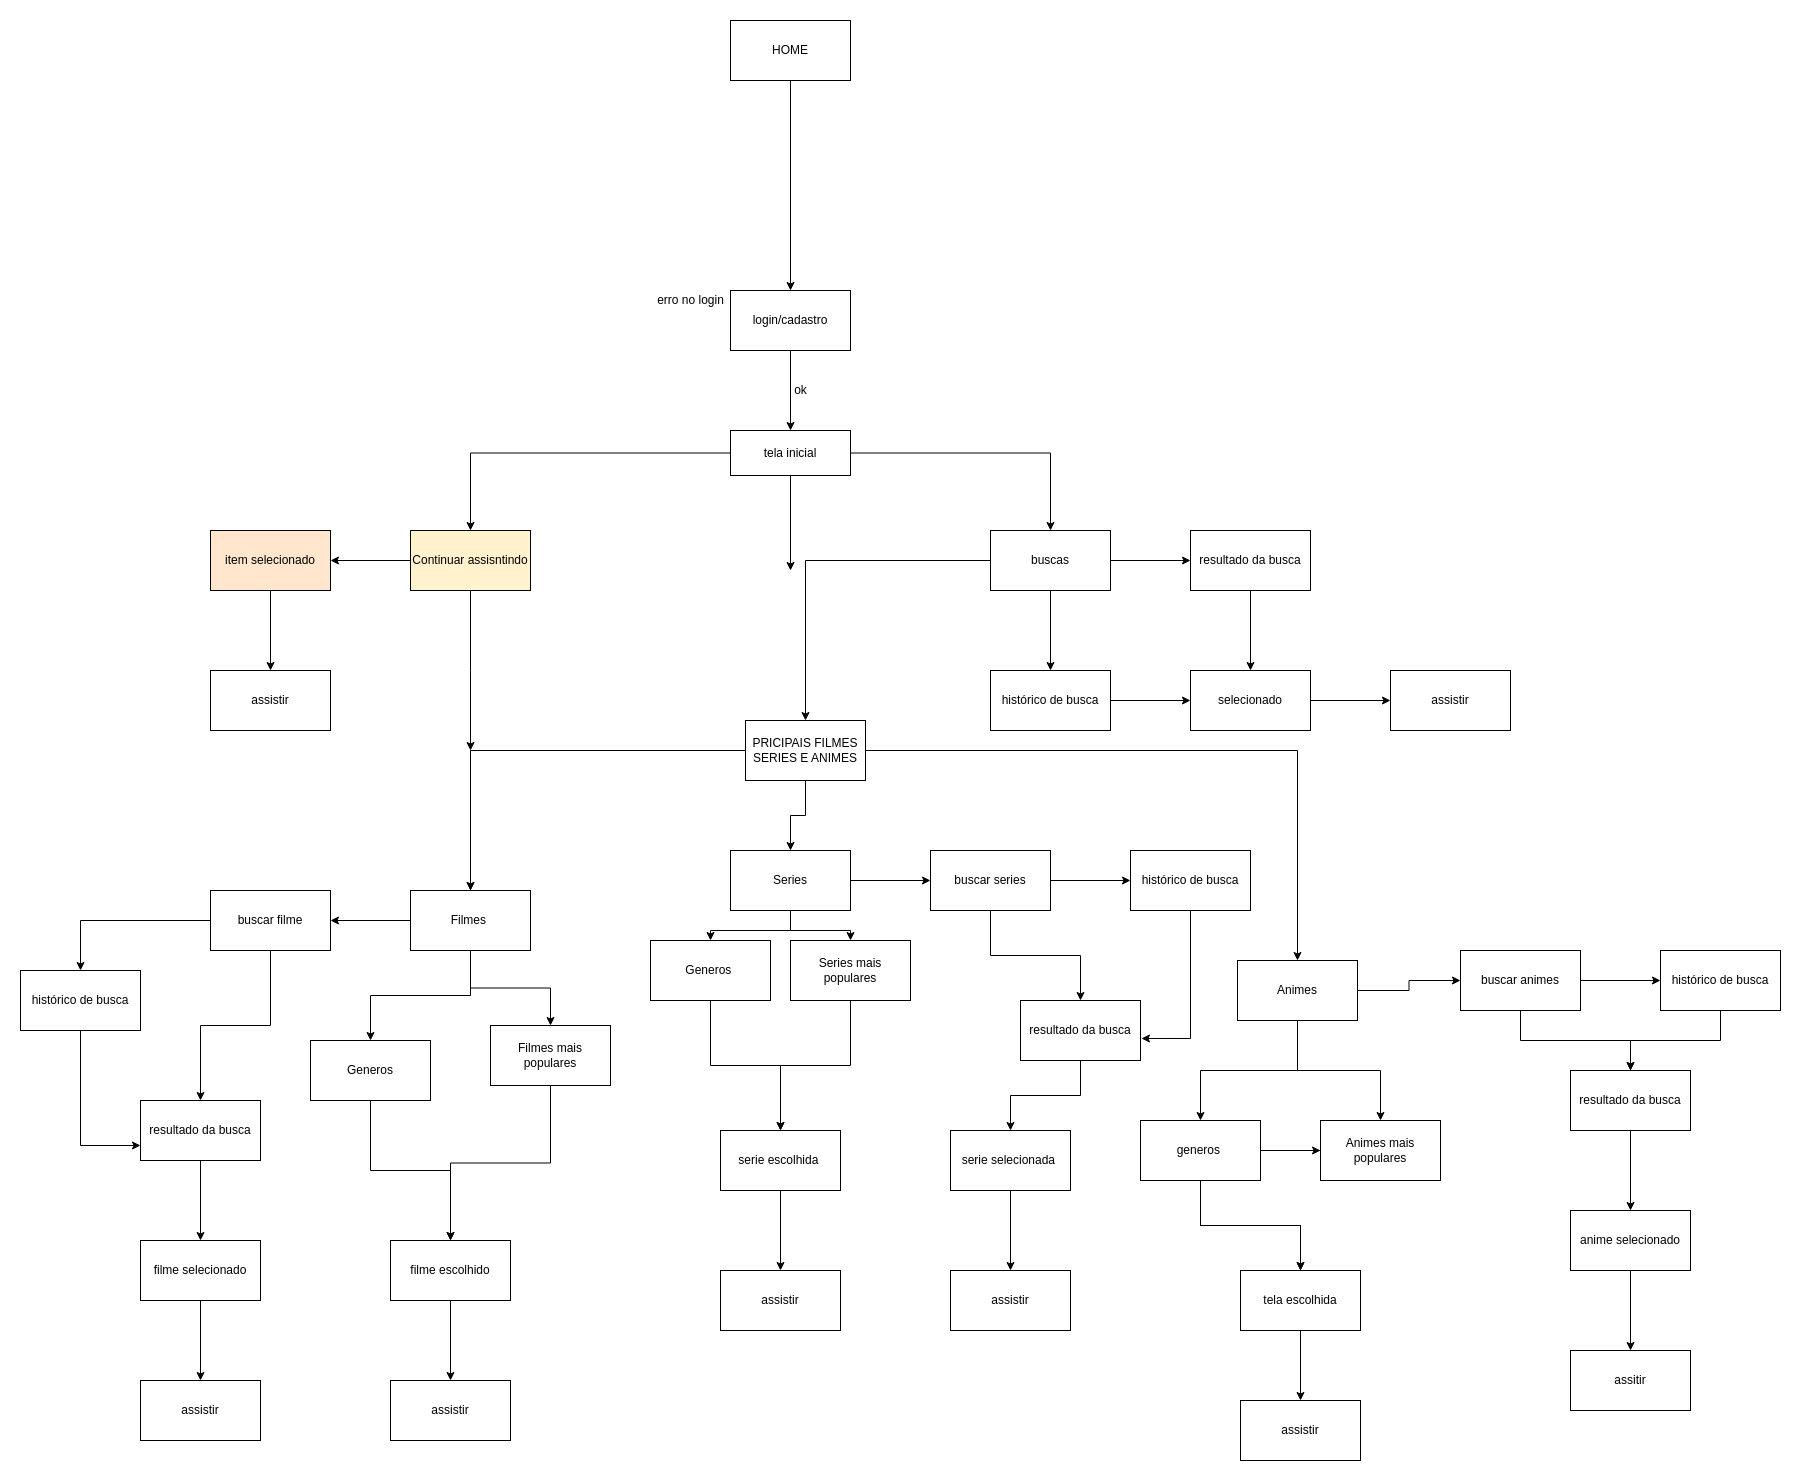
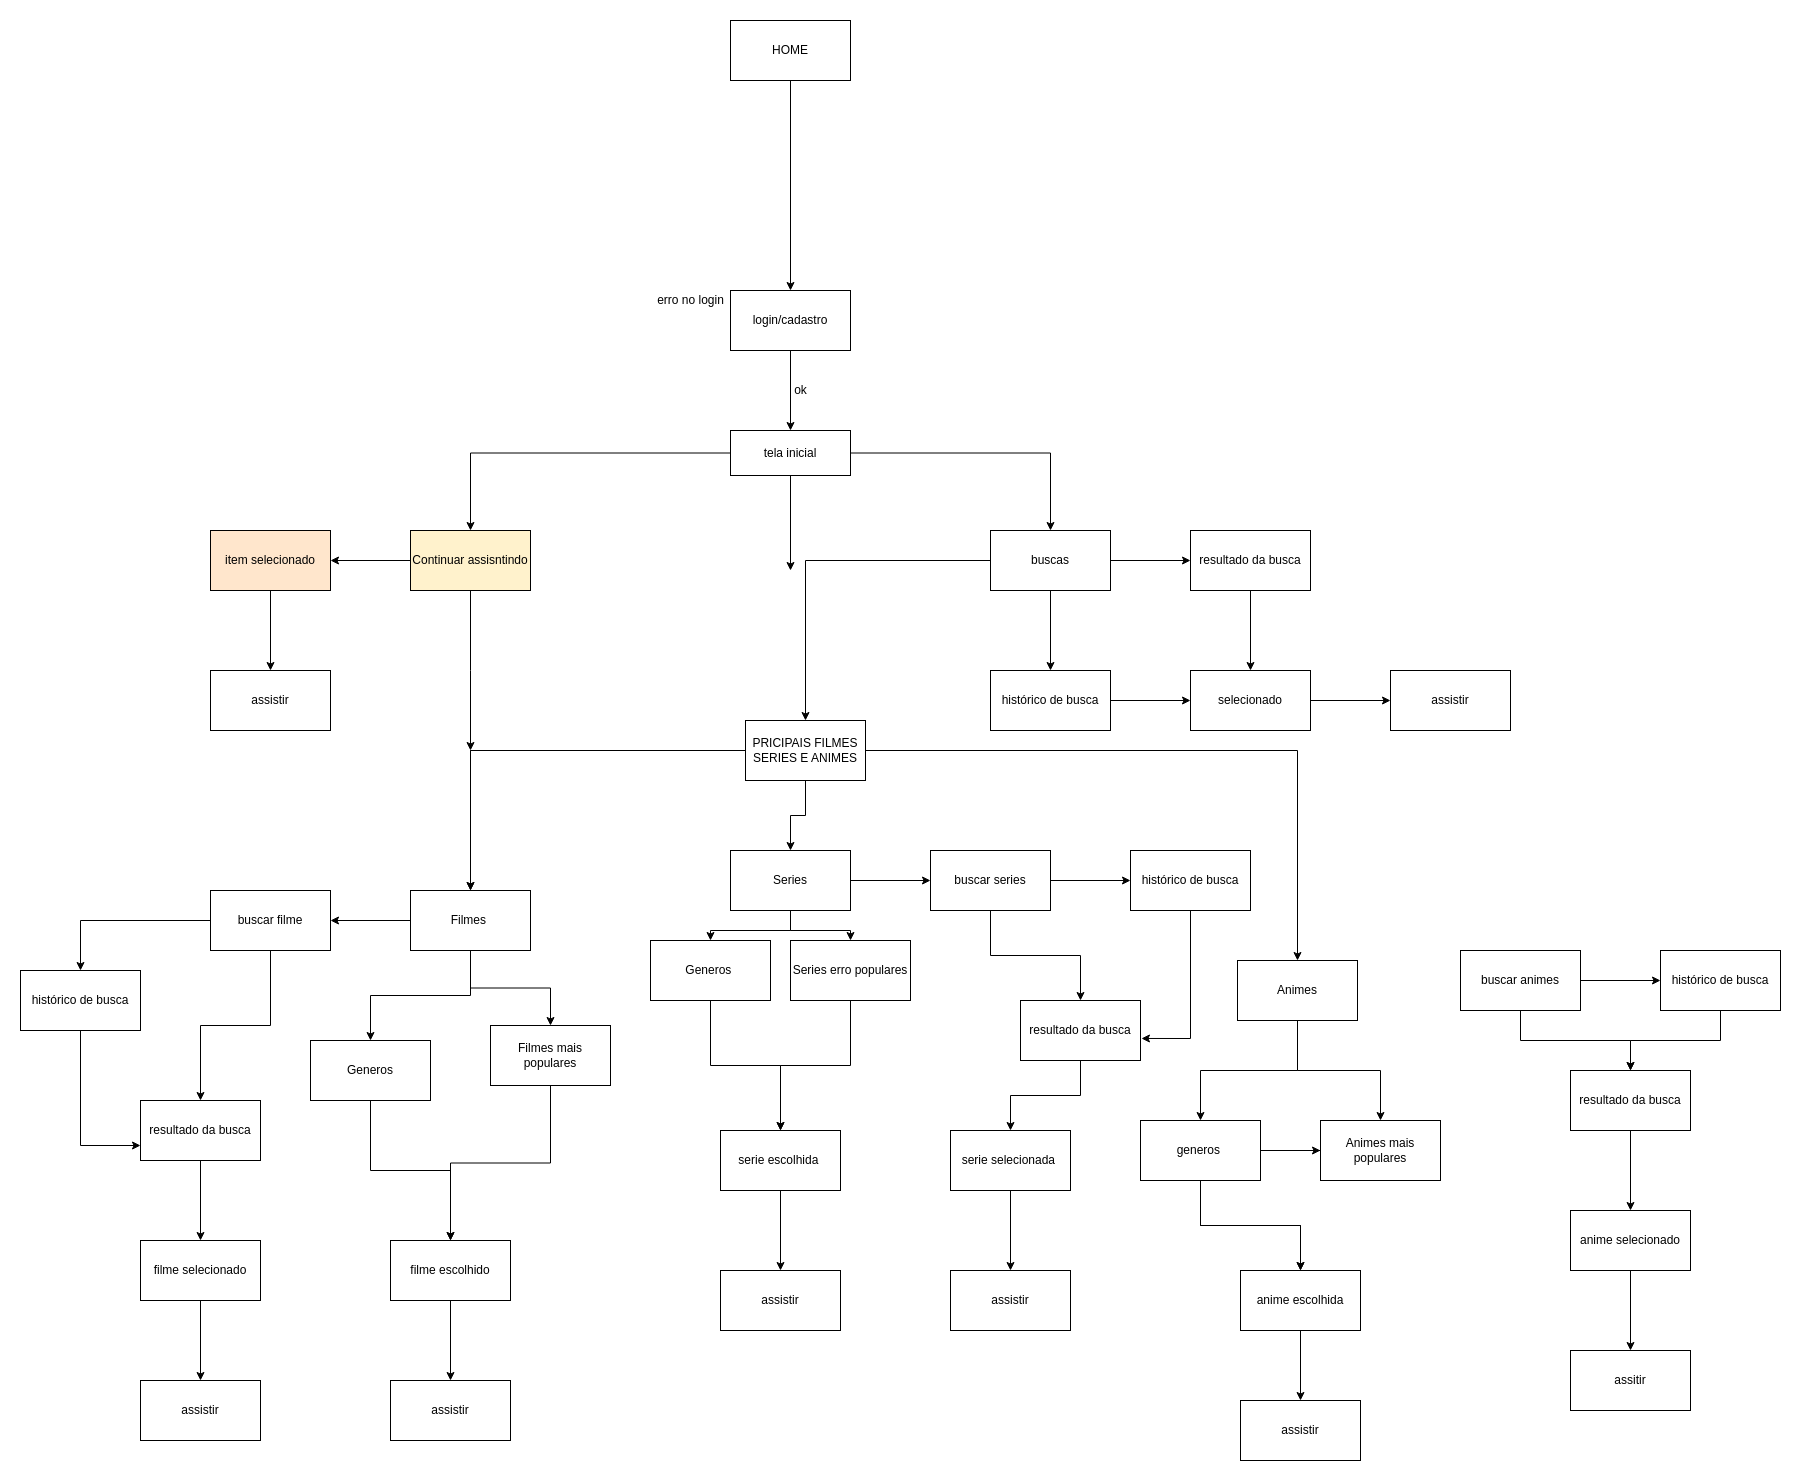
(851, 971) -> (851, 971)
(1409, 989) -> none
(1301, 1301) -> (1301, 1301)
